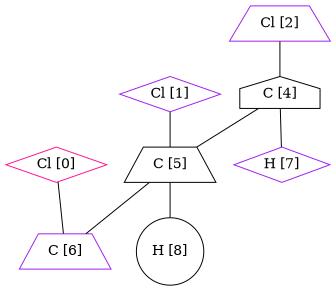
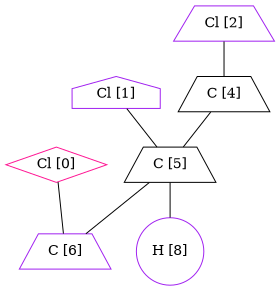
(170, 94) -> (116, 94)
(280, 94) -> (224, 94)
(282, 165) -> none
(170, 251) -> (170, 251)
